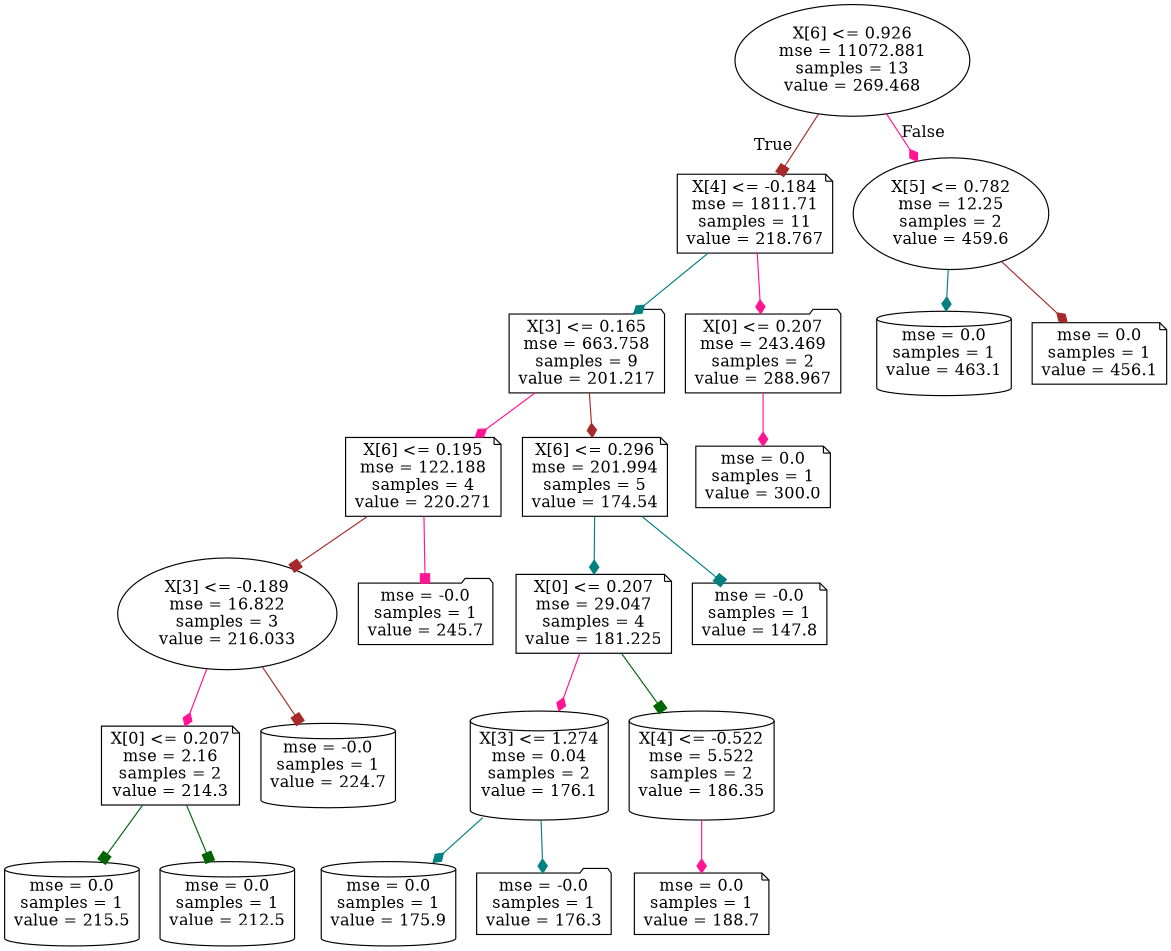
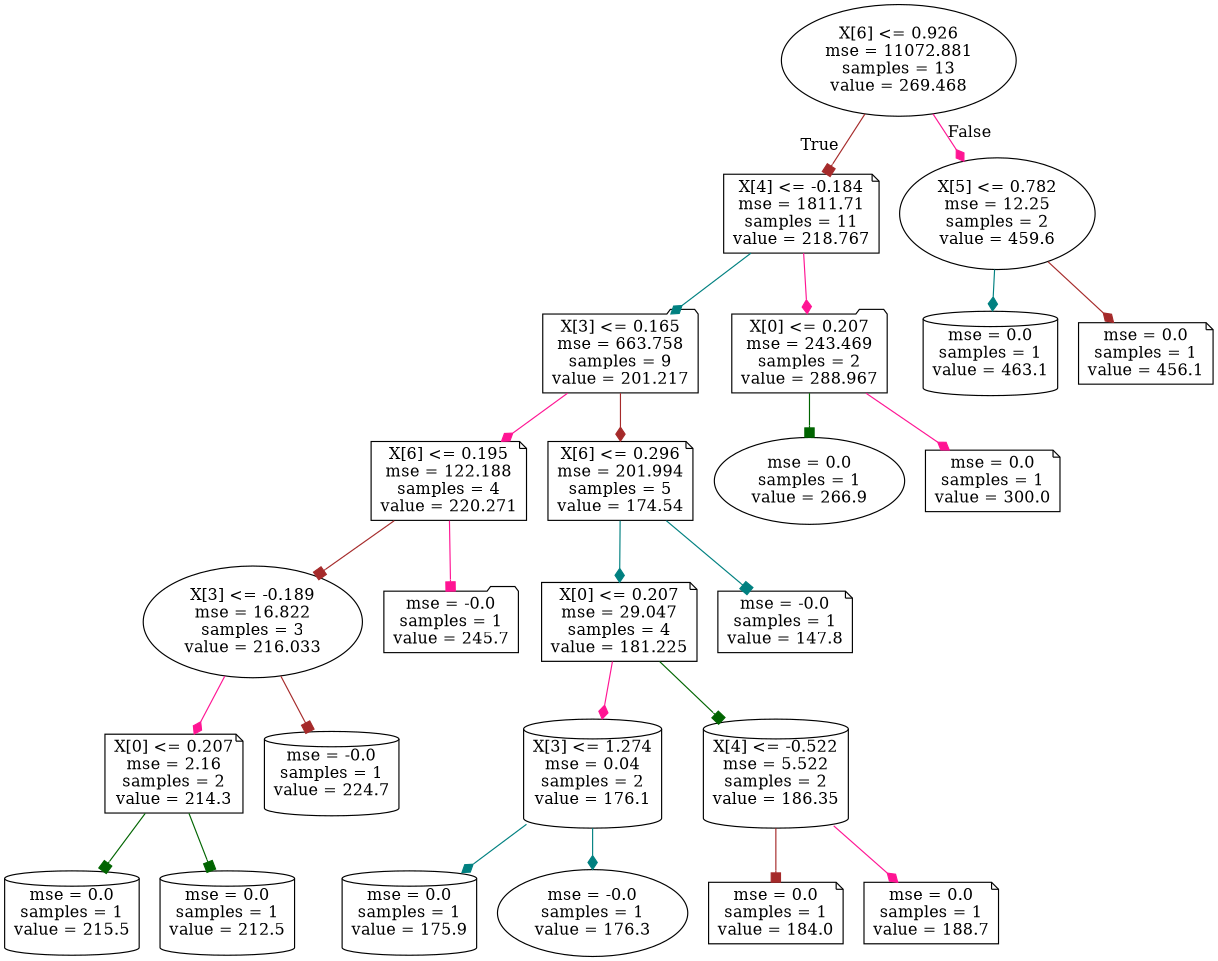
none -> (809, 481)
(544, 904) -> (593, 913)
none -> (776, 913)
